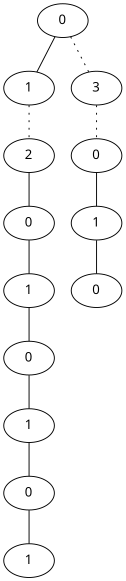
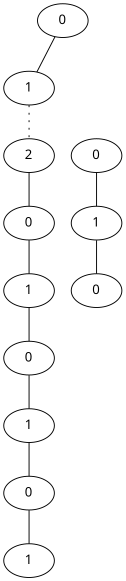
(97, 88) -> none
